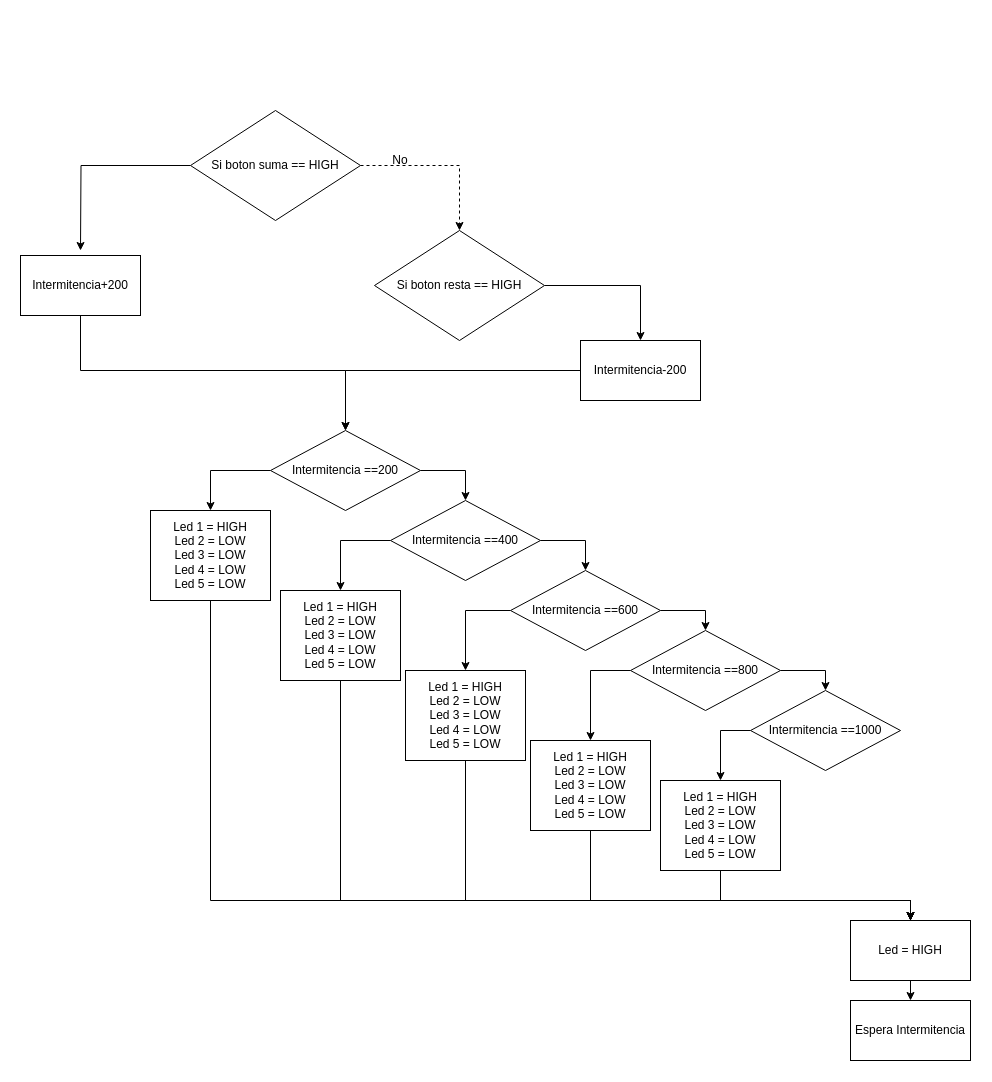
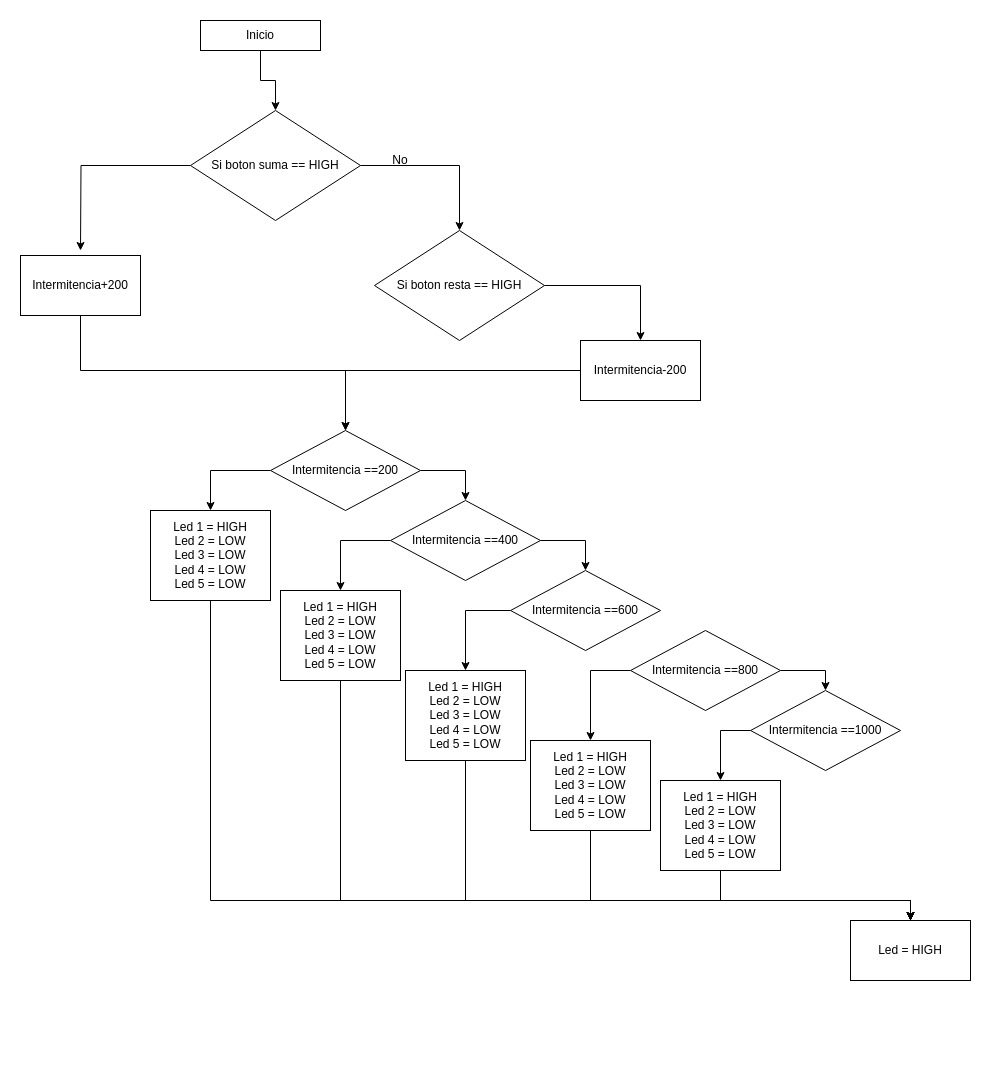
none -> (261, 36)
none -> (265, 81)
(440, 166) -> (440, 166)
(690, 611) -> none
(911, 987) -> none
(911, 1031) -> none
